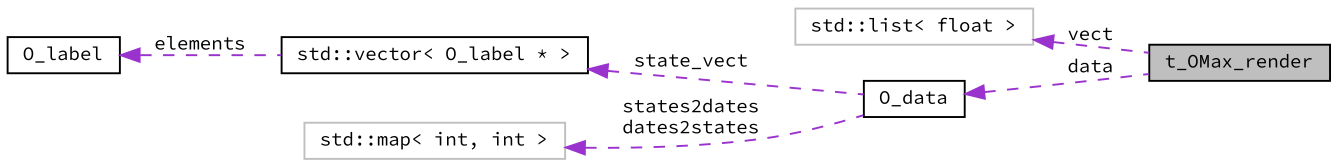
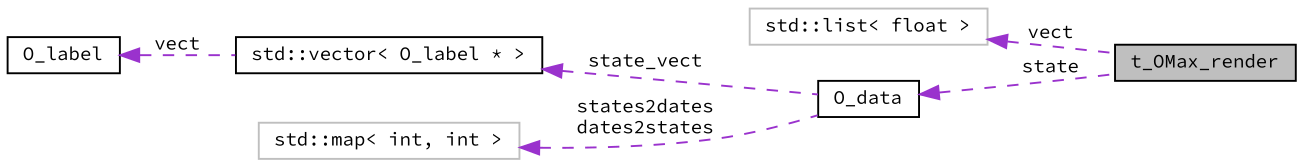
(201, 45) -> (178, 45)
(1091, 68) -> (1051, 68)
